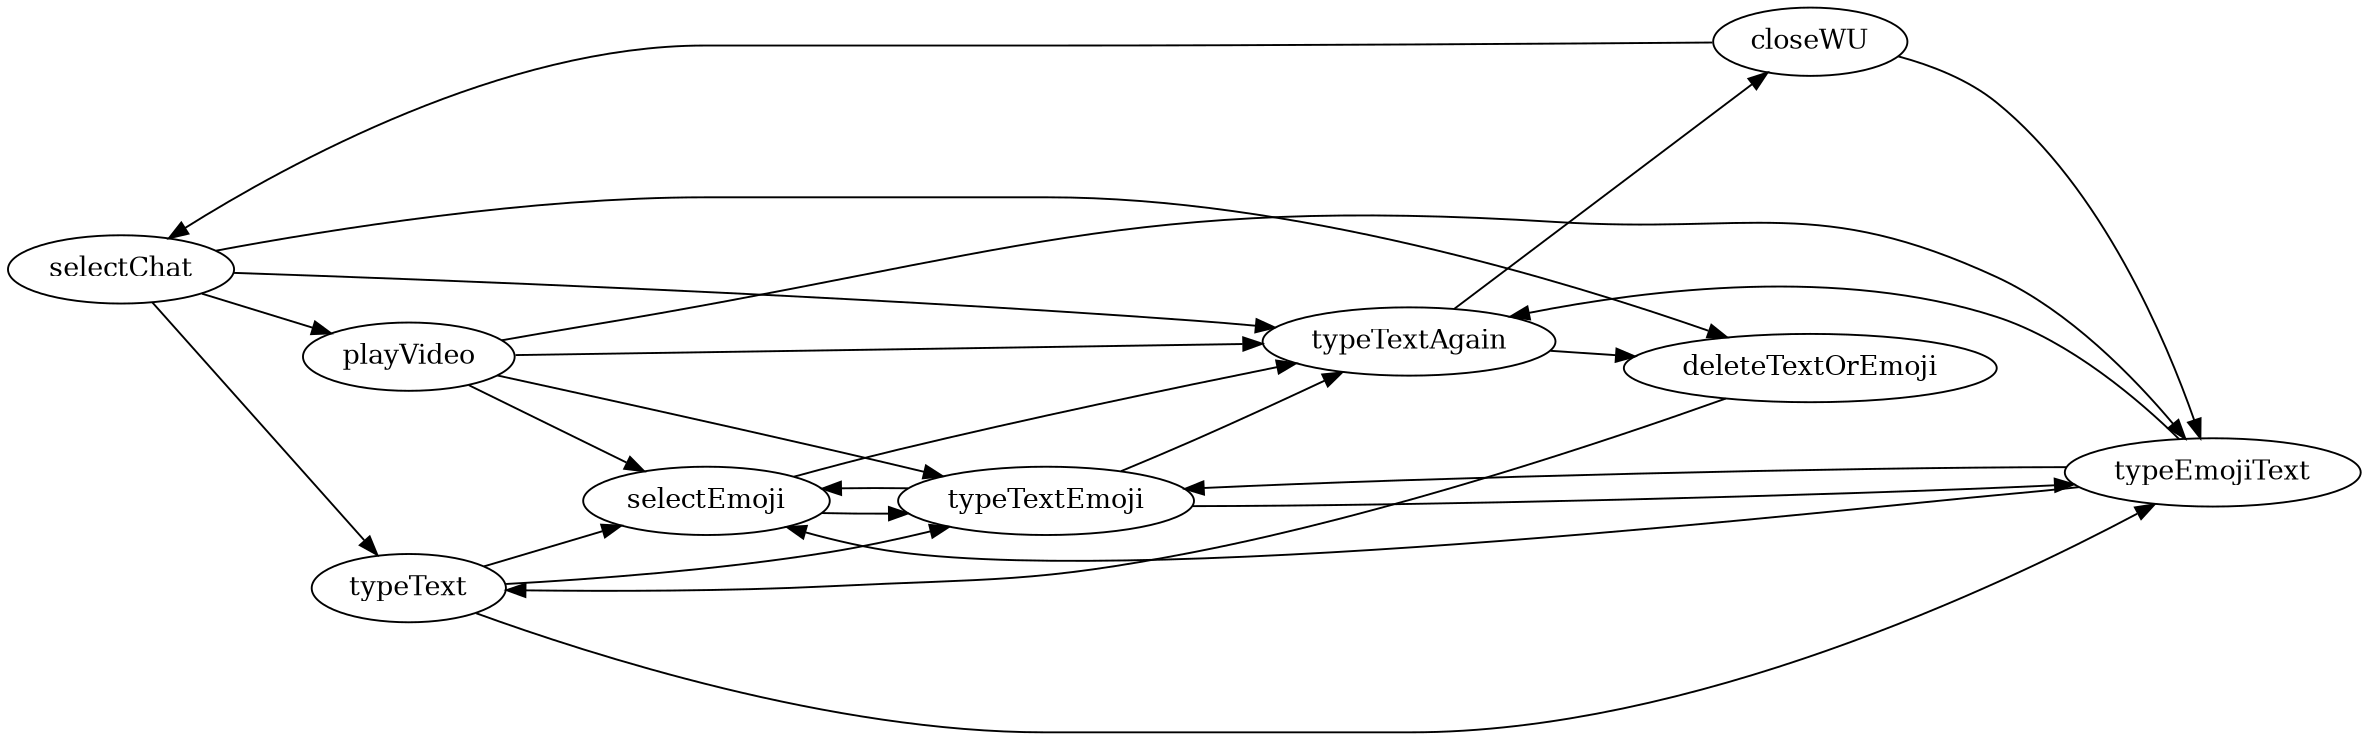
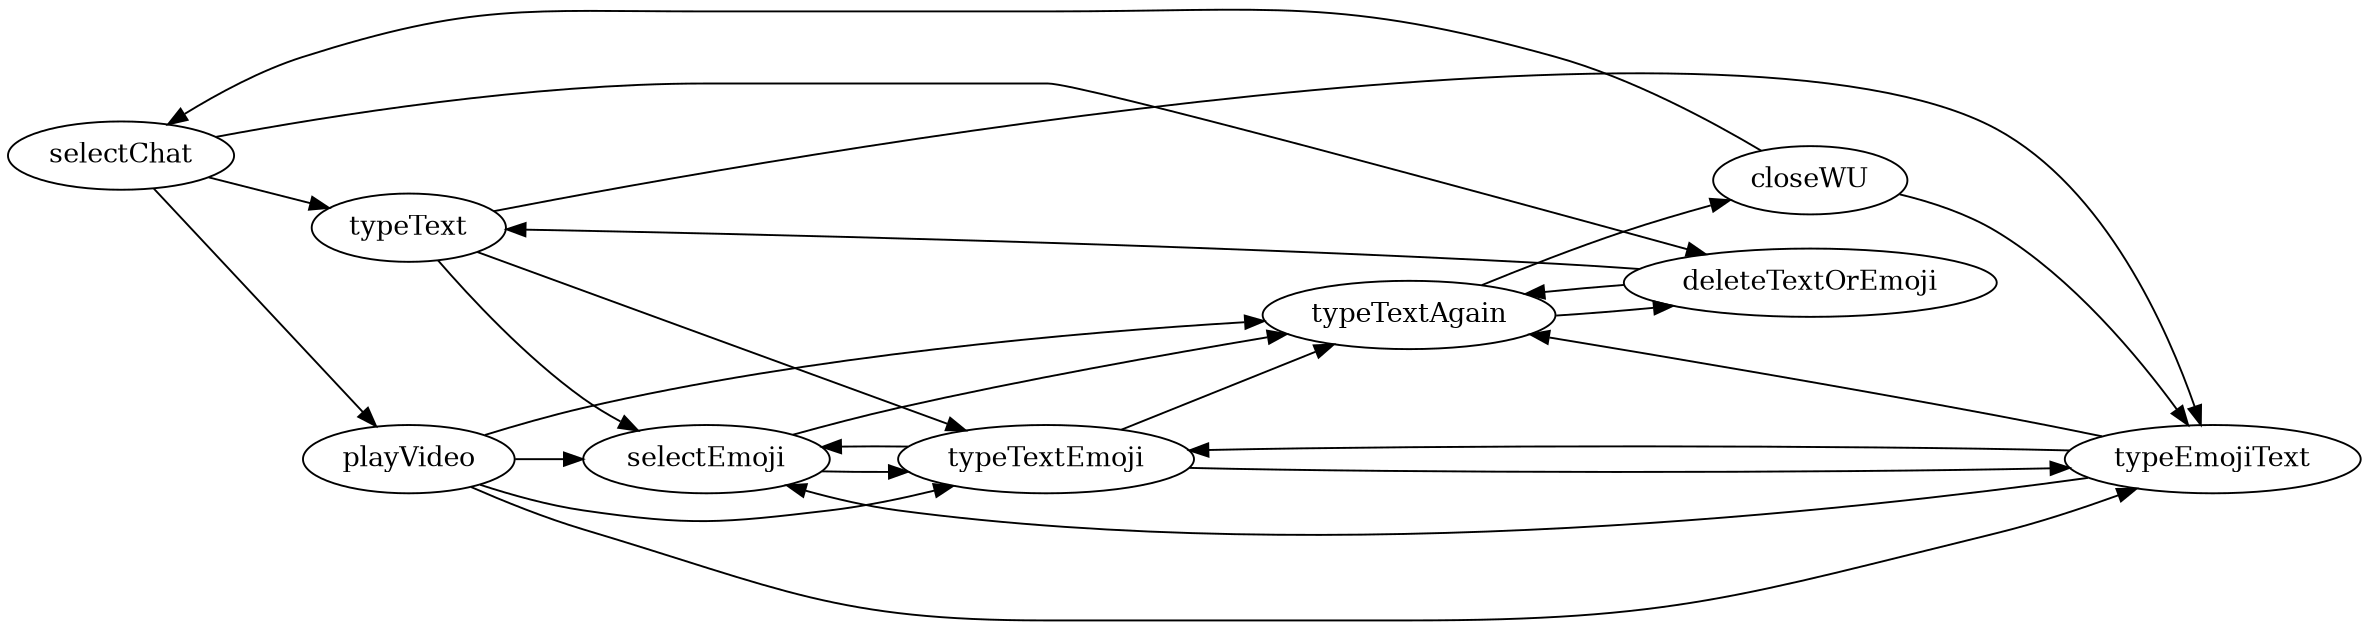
(694, 292) -> (1584, 288)
